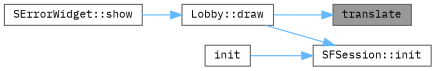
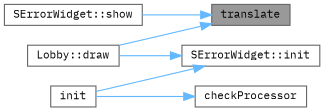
(156, 15) -> (171, 15)
(372, 56) -> (251, 56)
none -> (251, 96)
